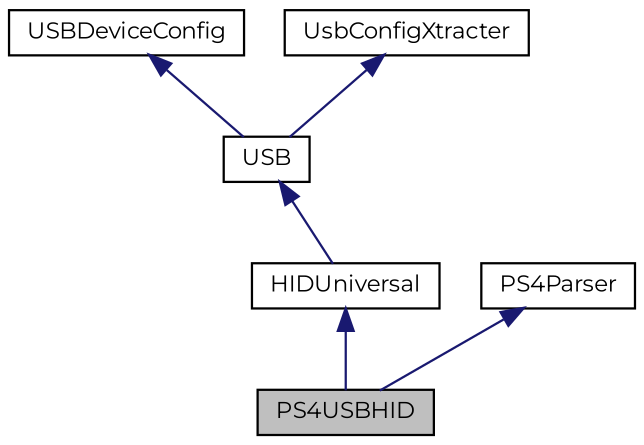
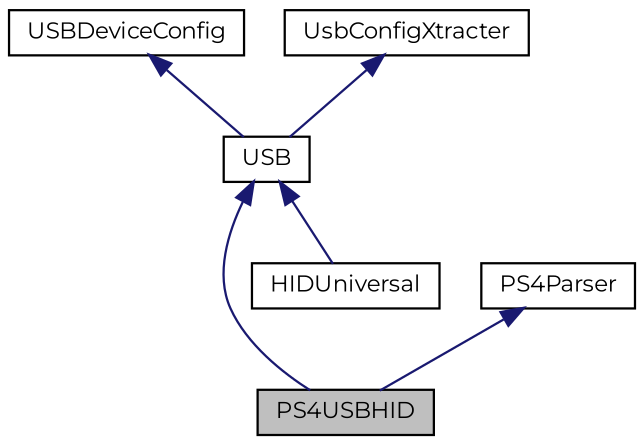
(346, 361) -> (232, 311)
